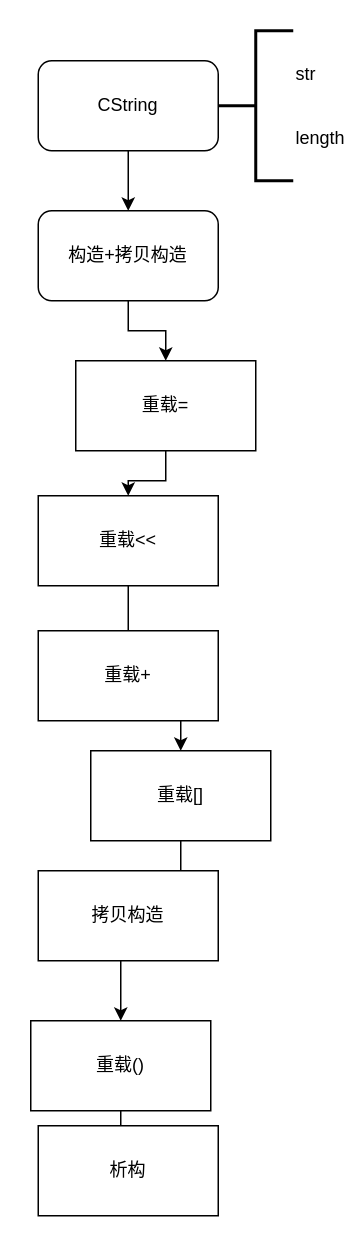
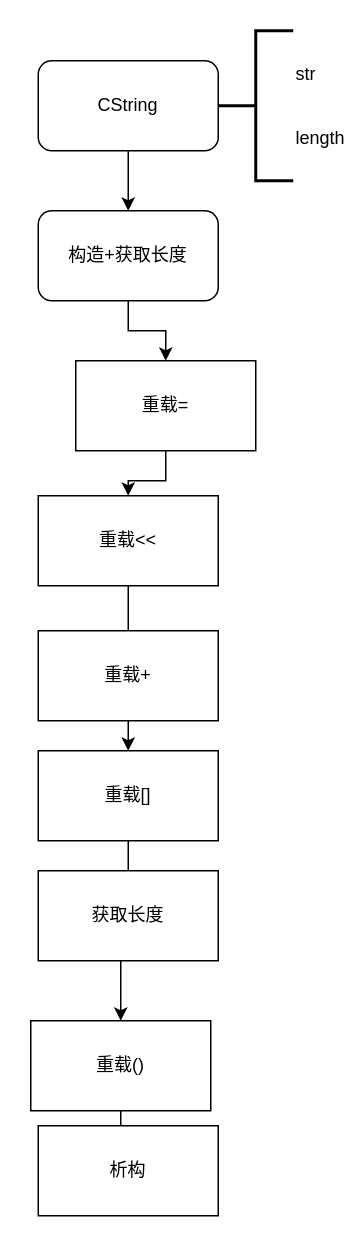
(128, 256) -> (128, 256)
(181, 796) -> (128, 796)
(128, 916) -> (128, 916)
